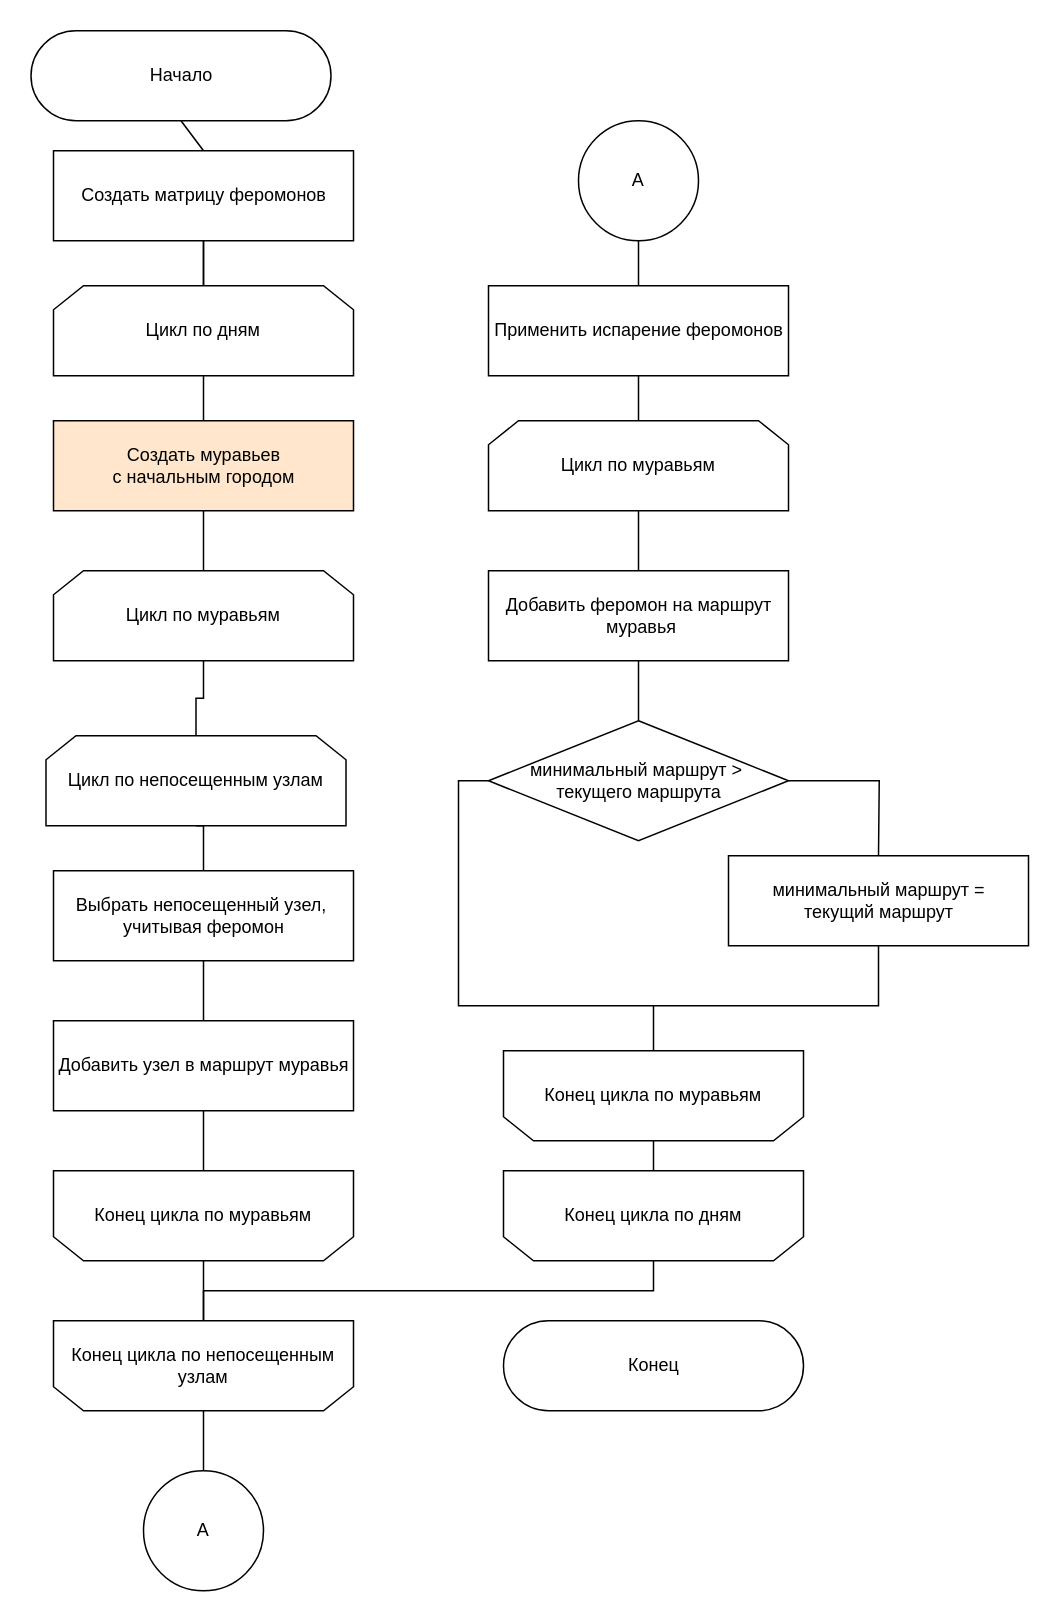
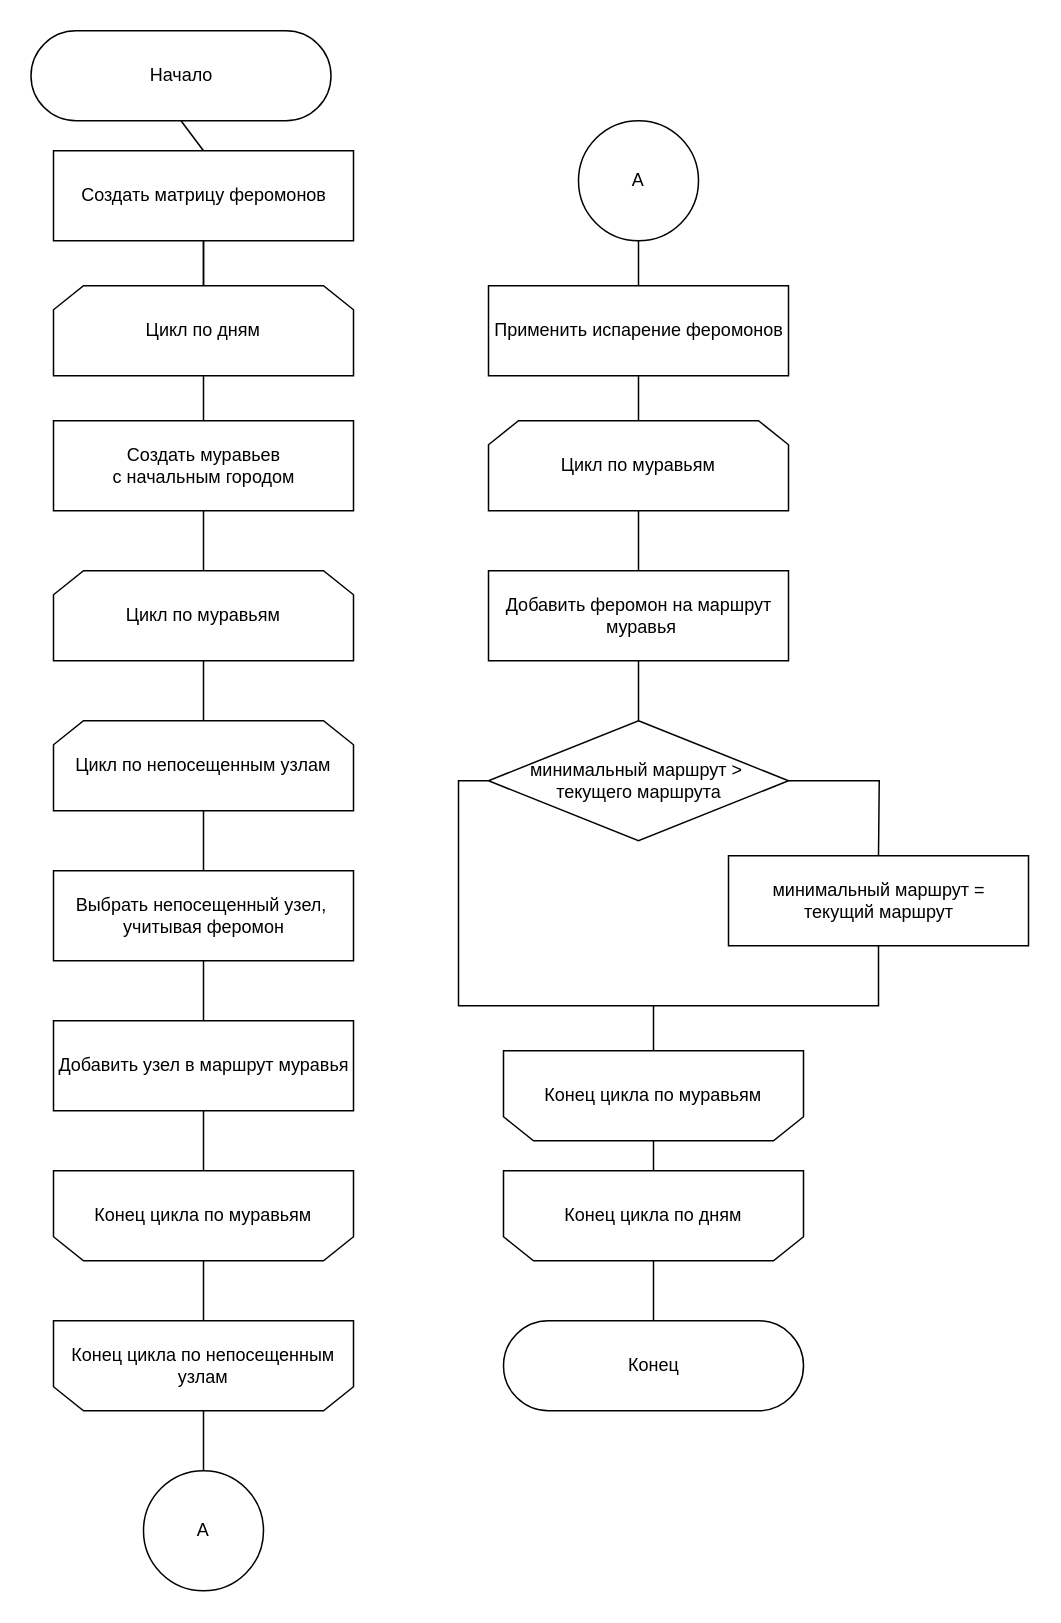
(203, 466) -> (203, 466)
(196, 781) -> (203, 766)
(431, 1291) -> (653, 1304)
